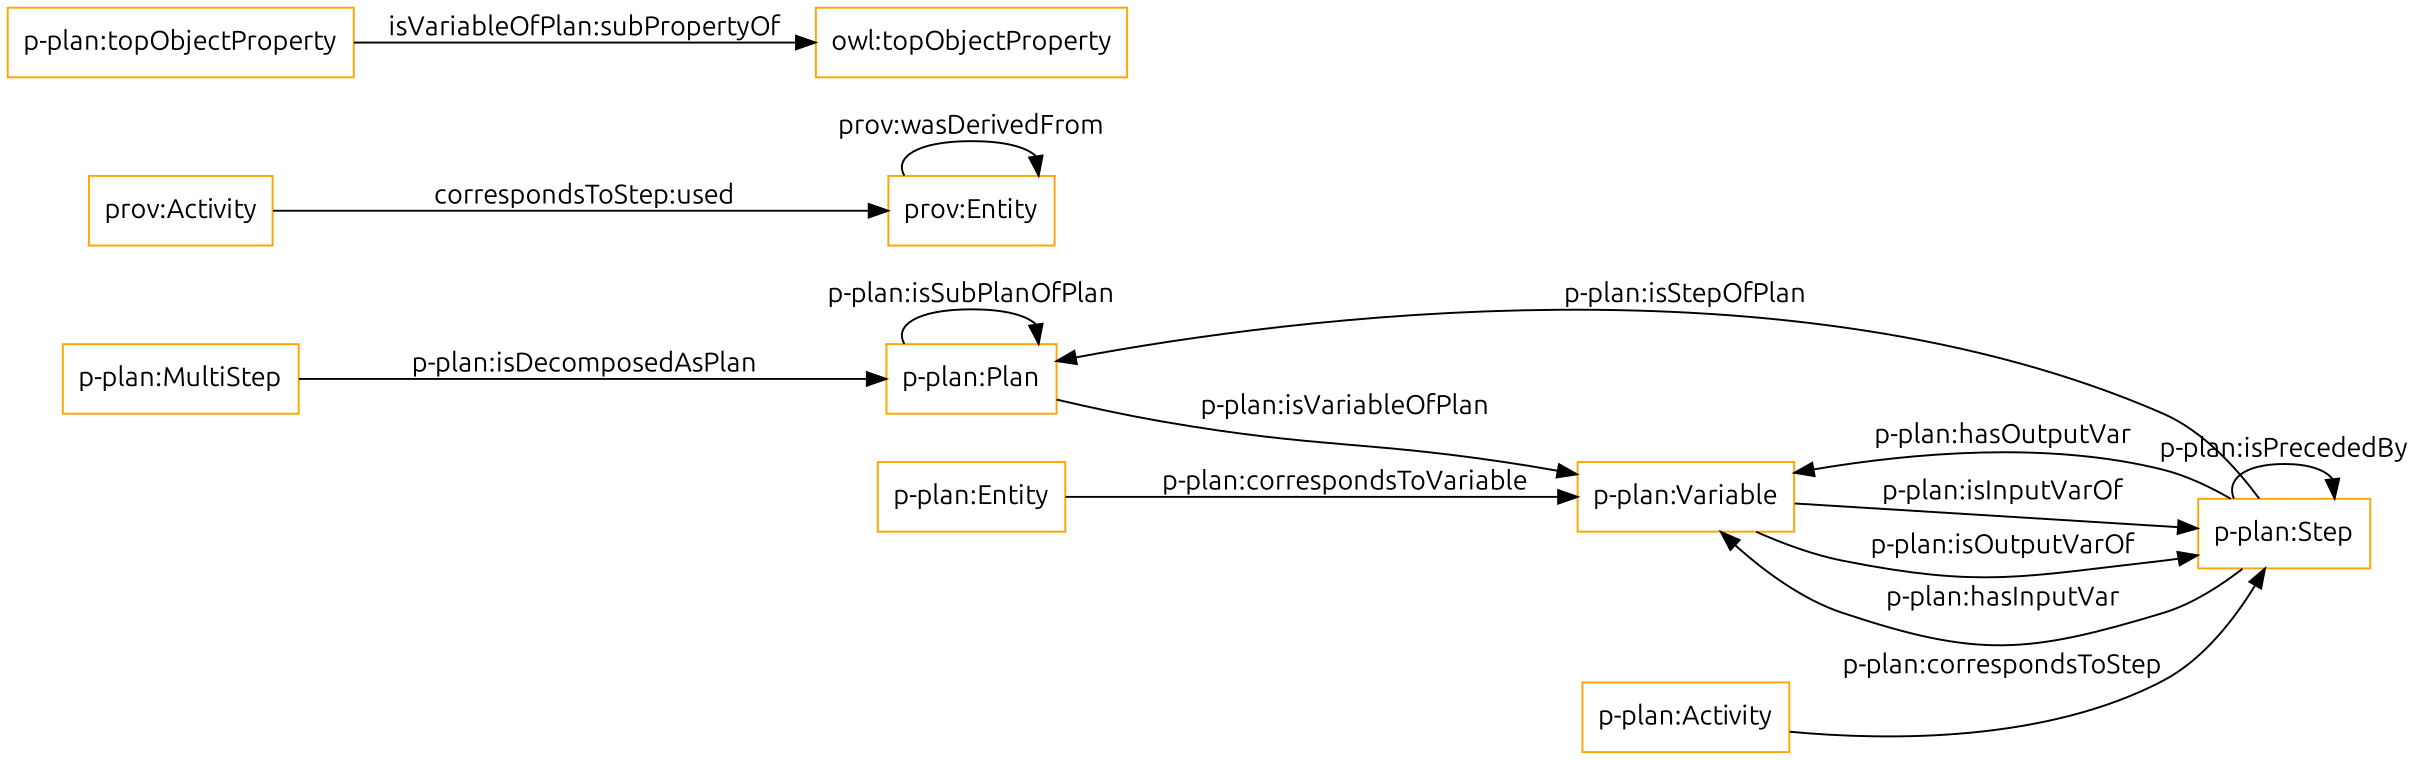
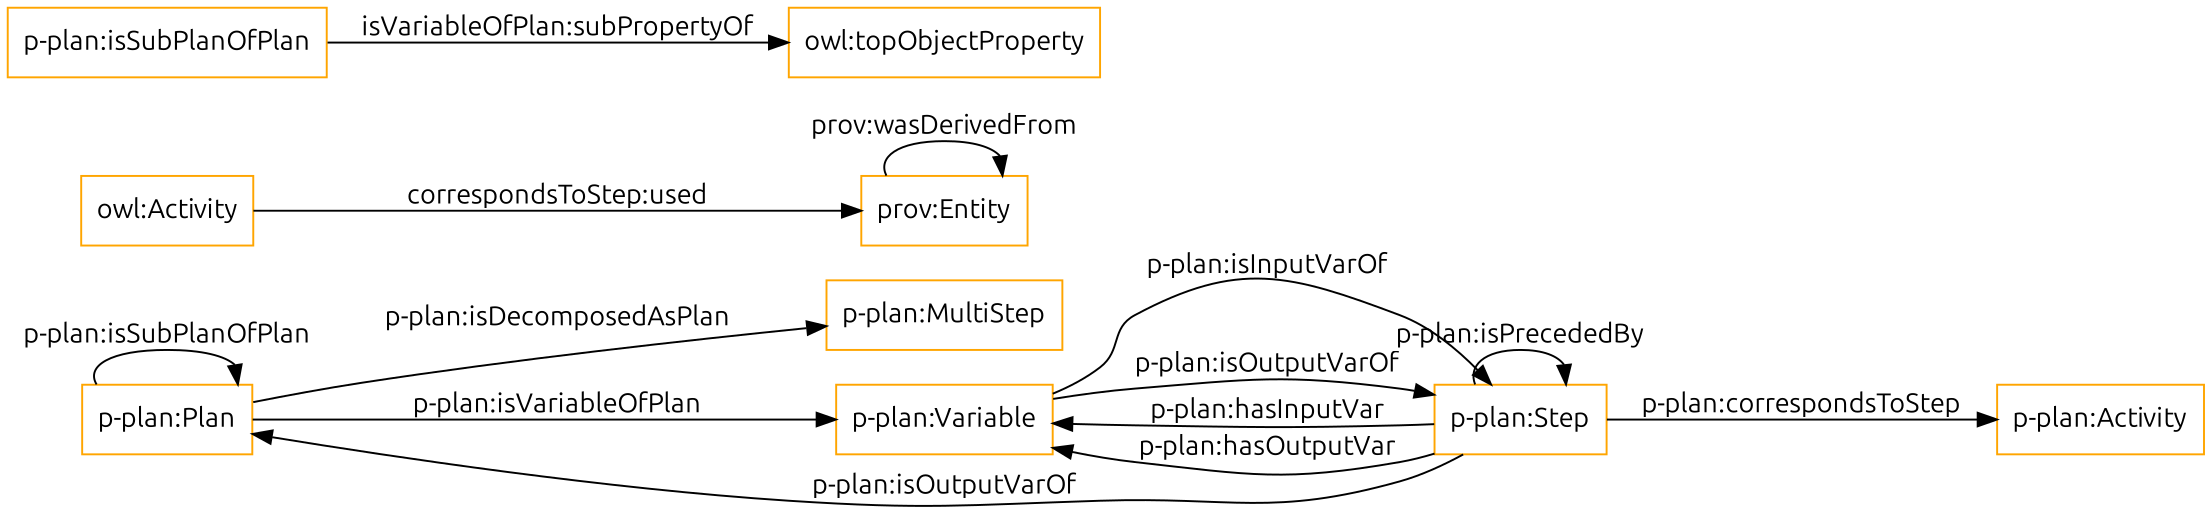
(181, 43) -> (167, 43)
(181, 211) -> (167, 211)
(1686, 295) -> (944, 486)
(583, 379) -> (529, 360)
(971, 497) -> none
(2046, 721) -> (1792, 420)
